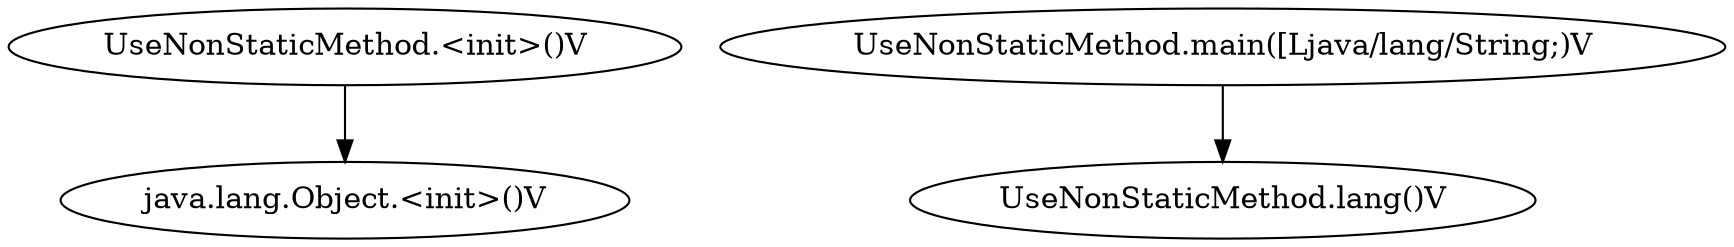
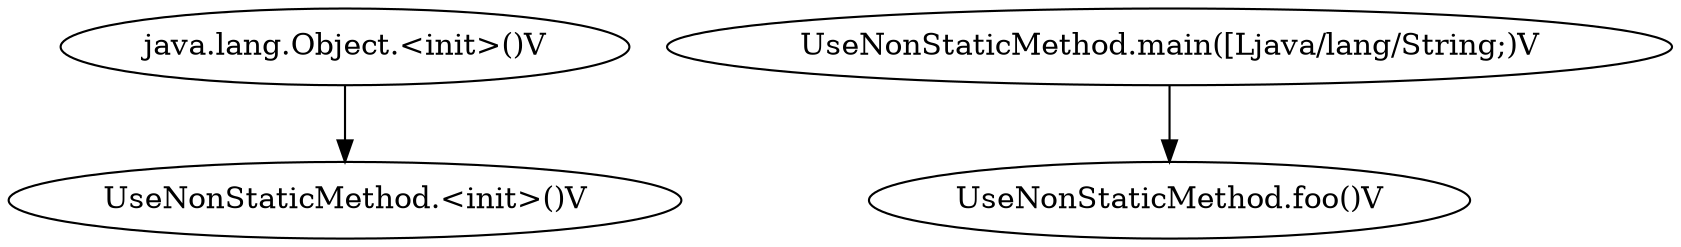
(345, 113) -> (345, 113)
(1223, 200) -> (1170, 200)
